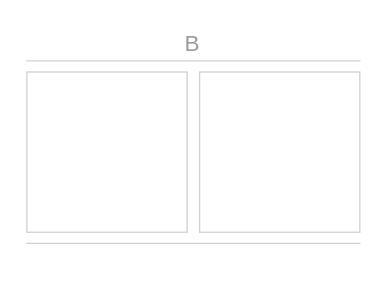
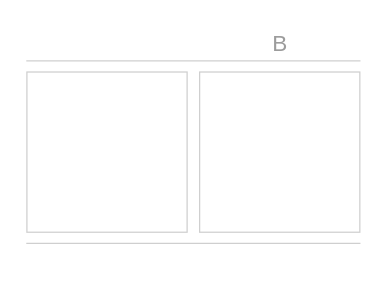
(192, 44) -> (279, 44)
